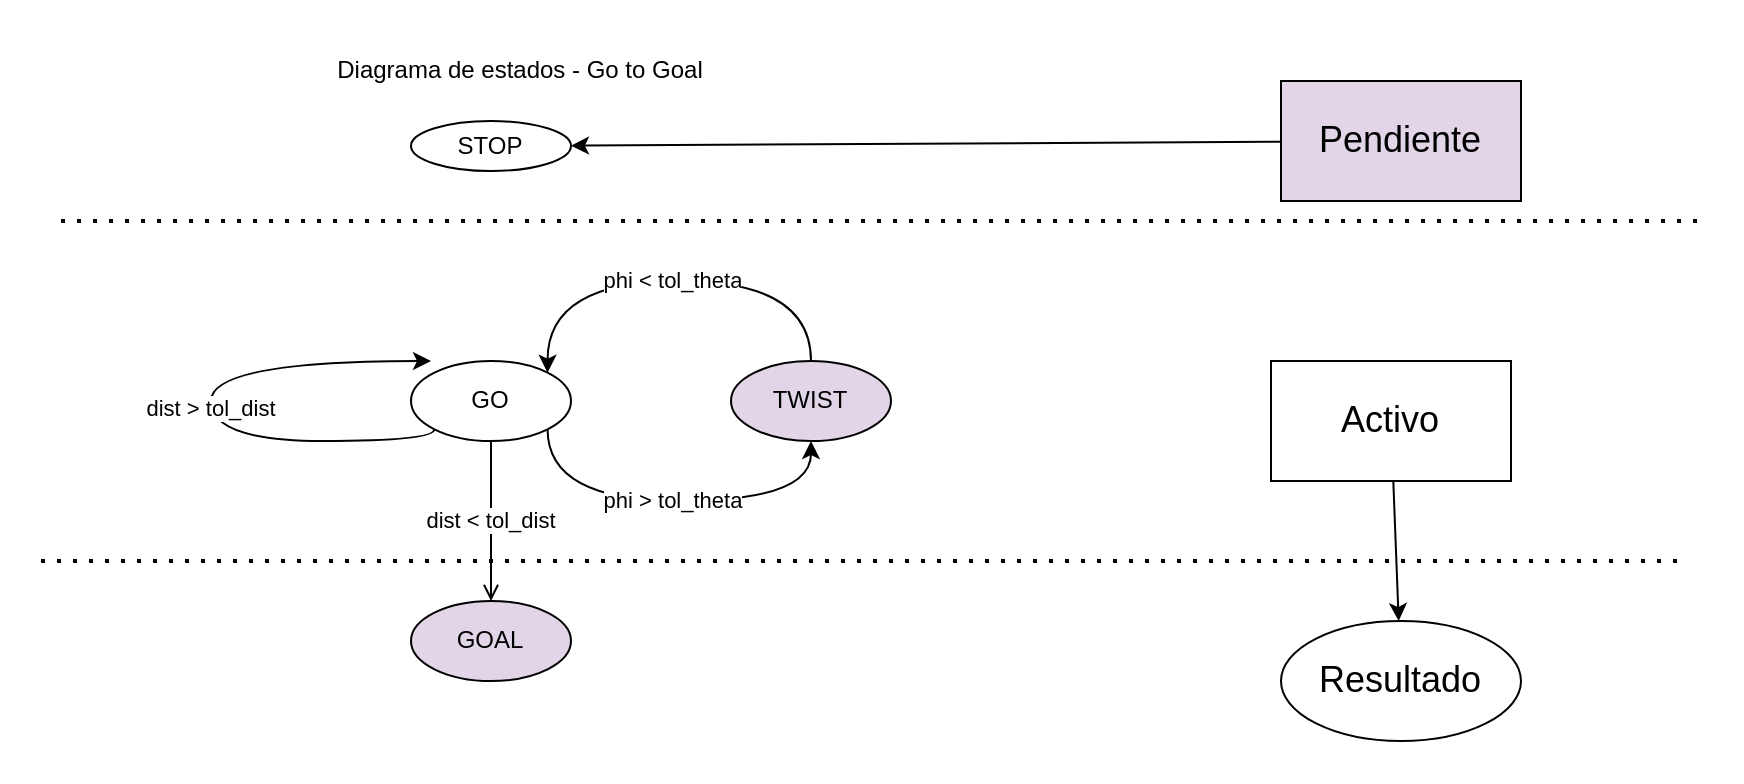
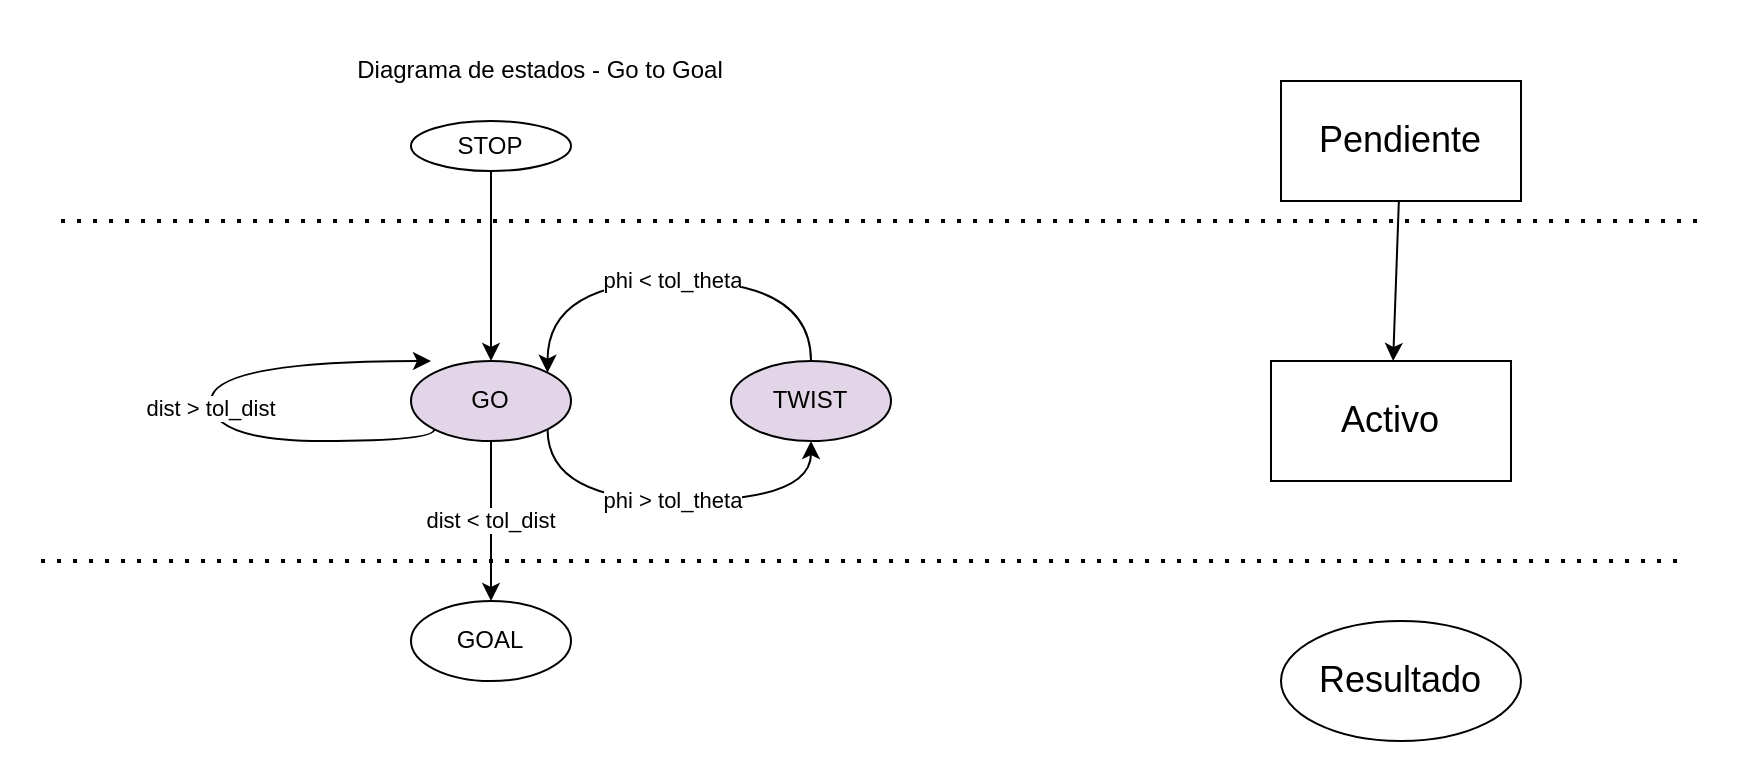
(521, 71) -> (541, 71)
(1401, 141) -> (1401, 141)
(933, 144) -> (1396, 274)
none -> (491, 259)
(491, 401) -> (491, 401)
(1396, 544) -> none
(491, 588) -> (491, 586)
(491, 641) -> (491, 641)
